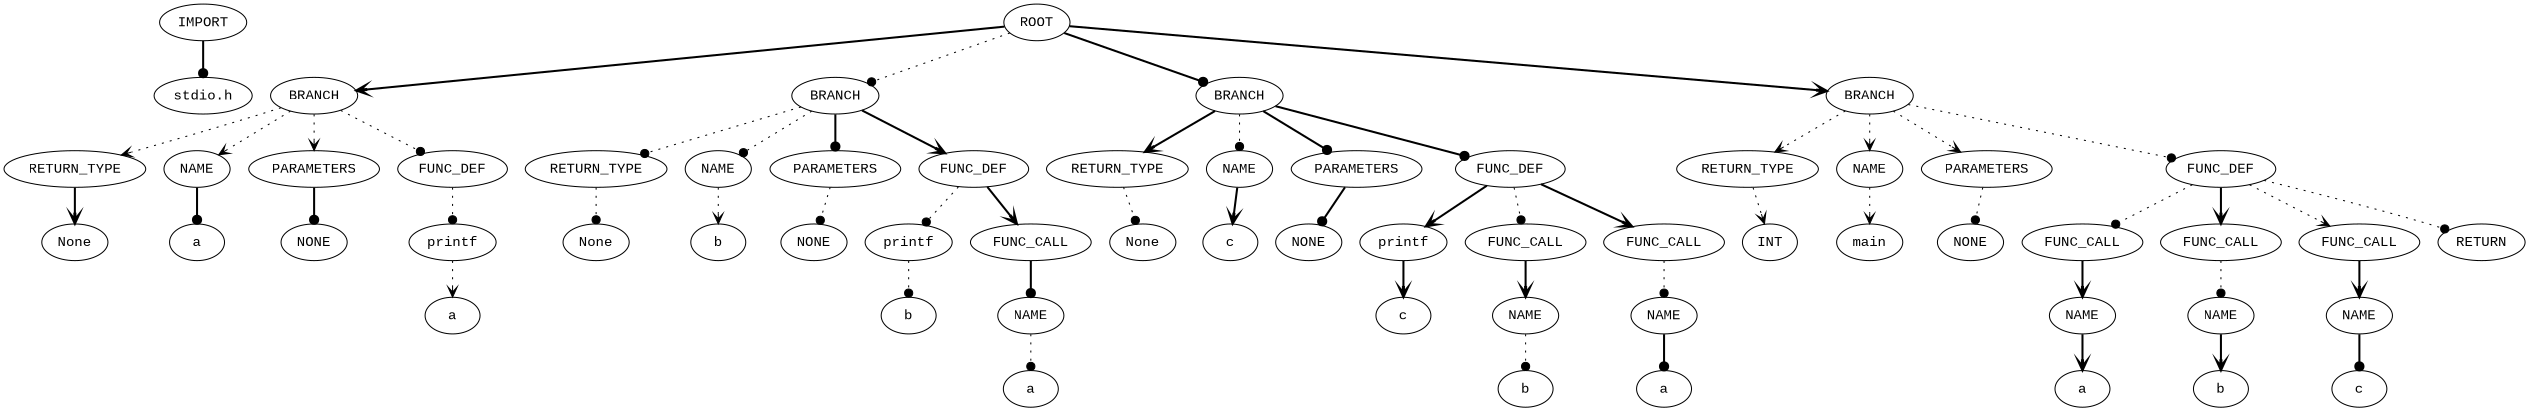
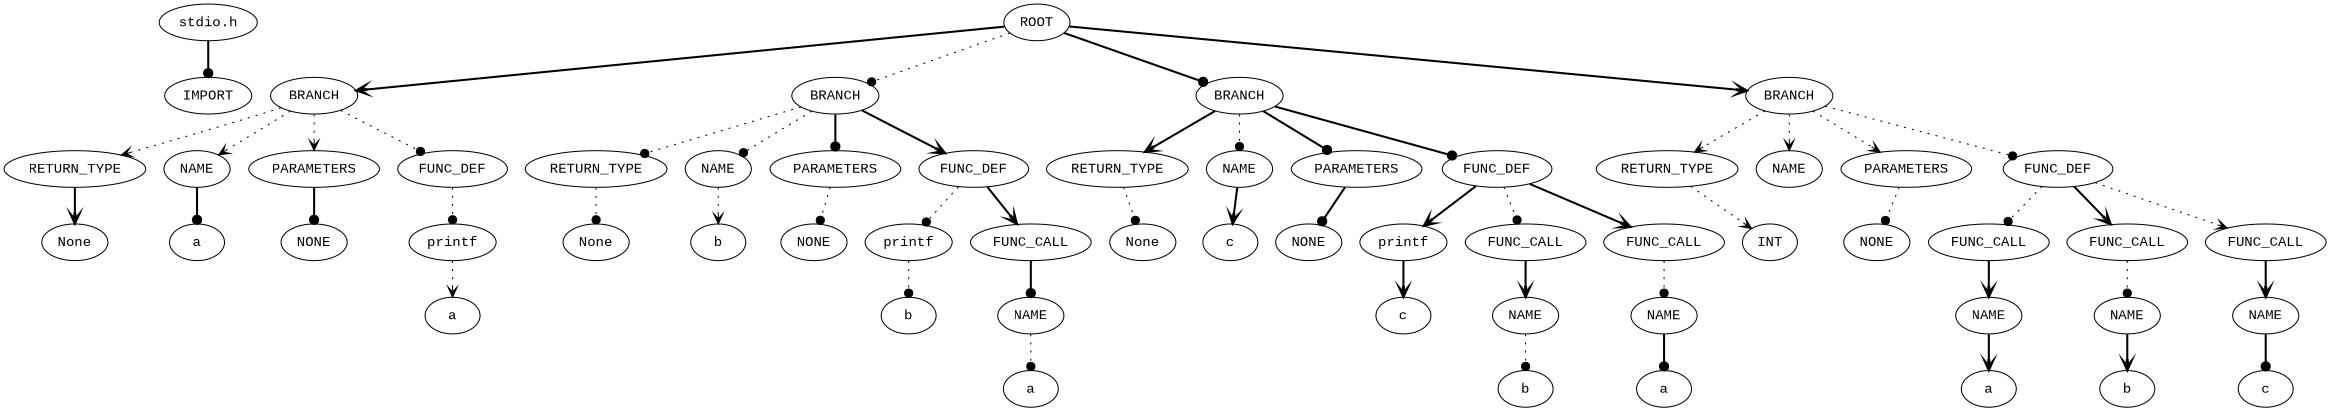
(203, 55) -> (208, 55)
(1870, 242) -> none
(2482, 242) -> none
